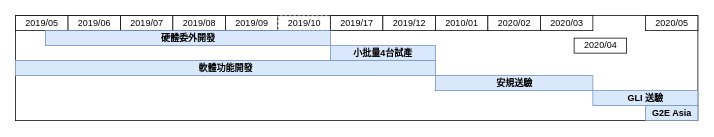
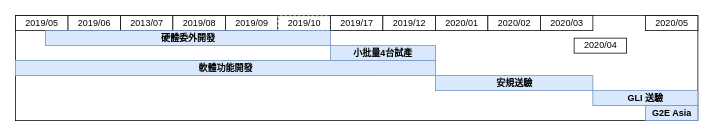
(147, 23) -> (147, 23)
(462, 23) -> (462, 23)
